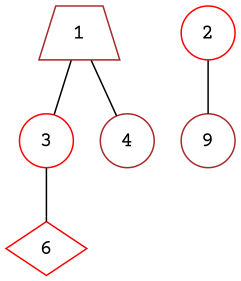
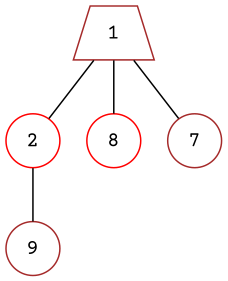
none -> (71, 89)
(46, 141) -> (114, 141)
(127, 141) -> (195, 141)
(46, 249) -> none
